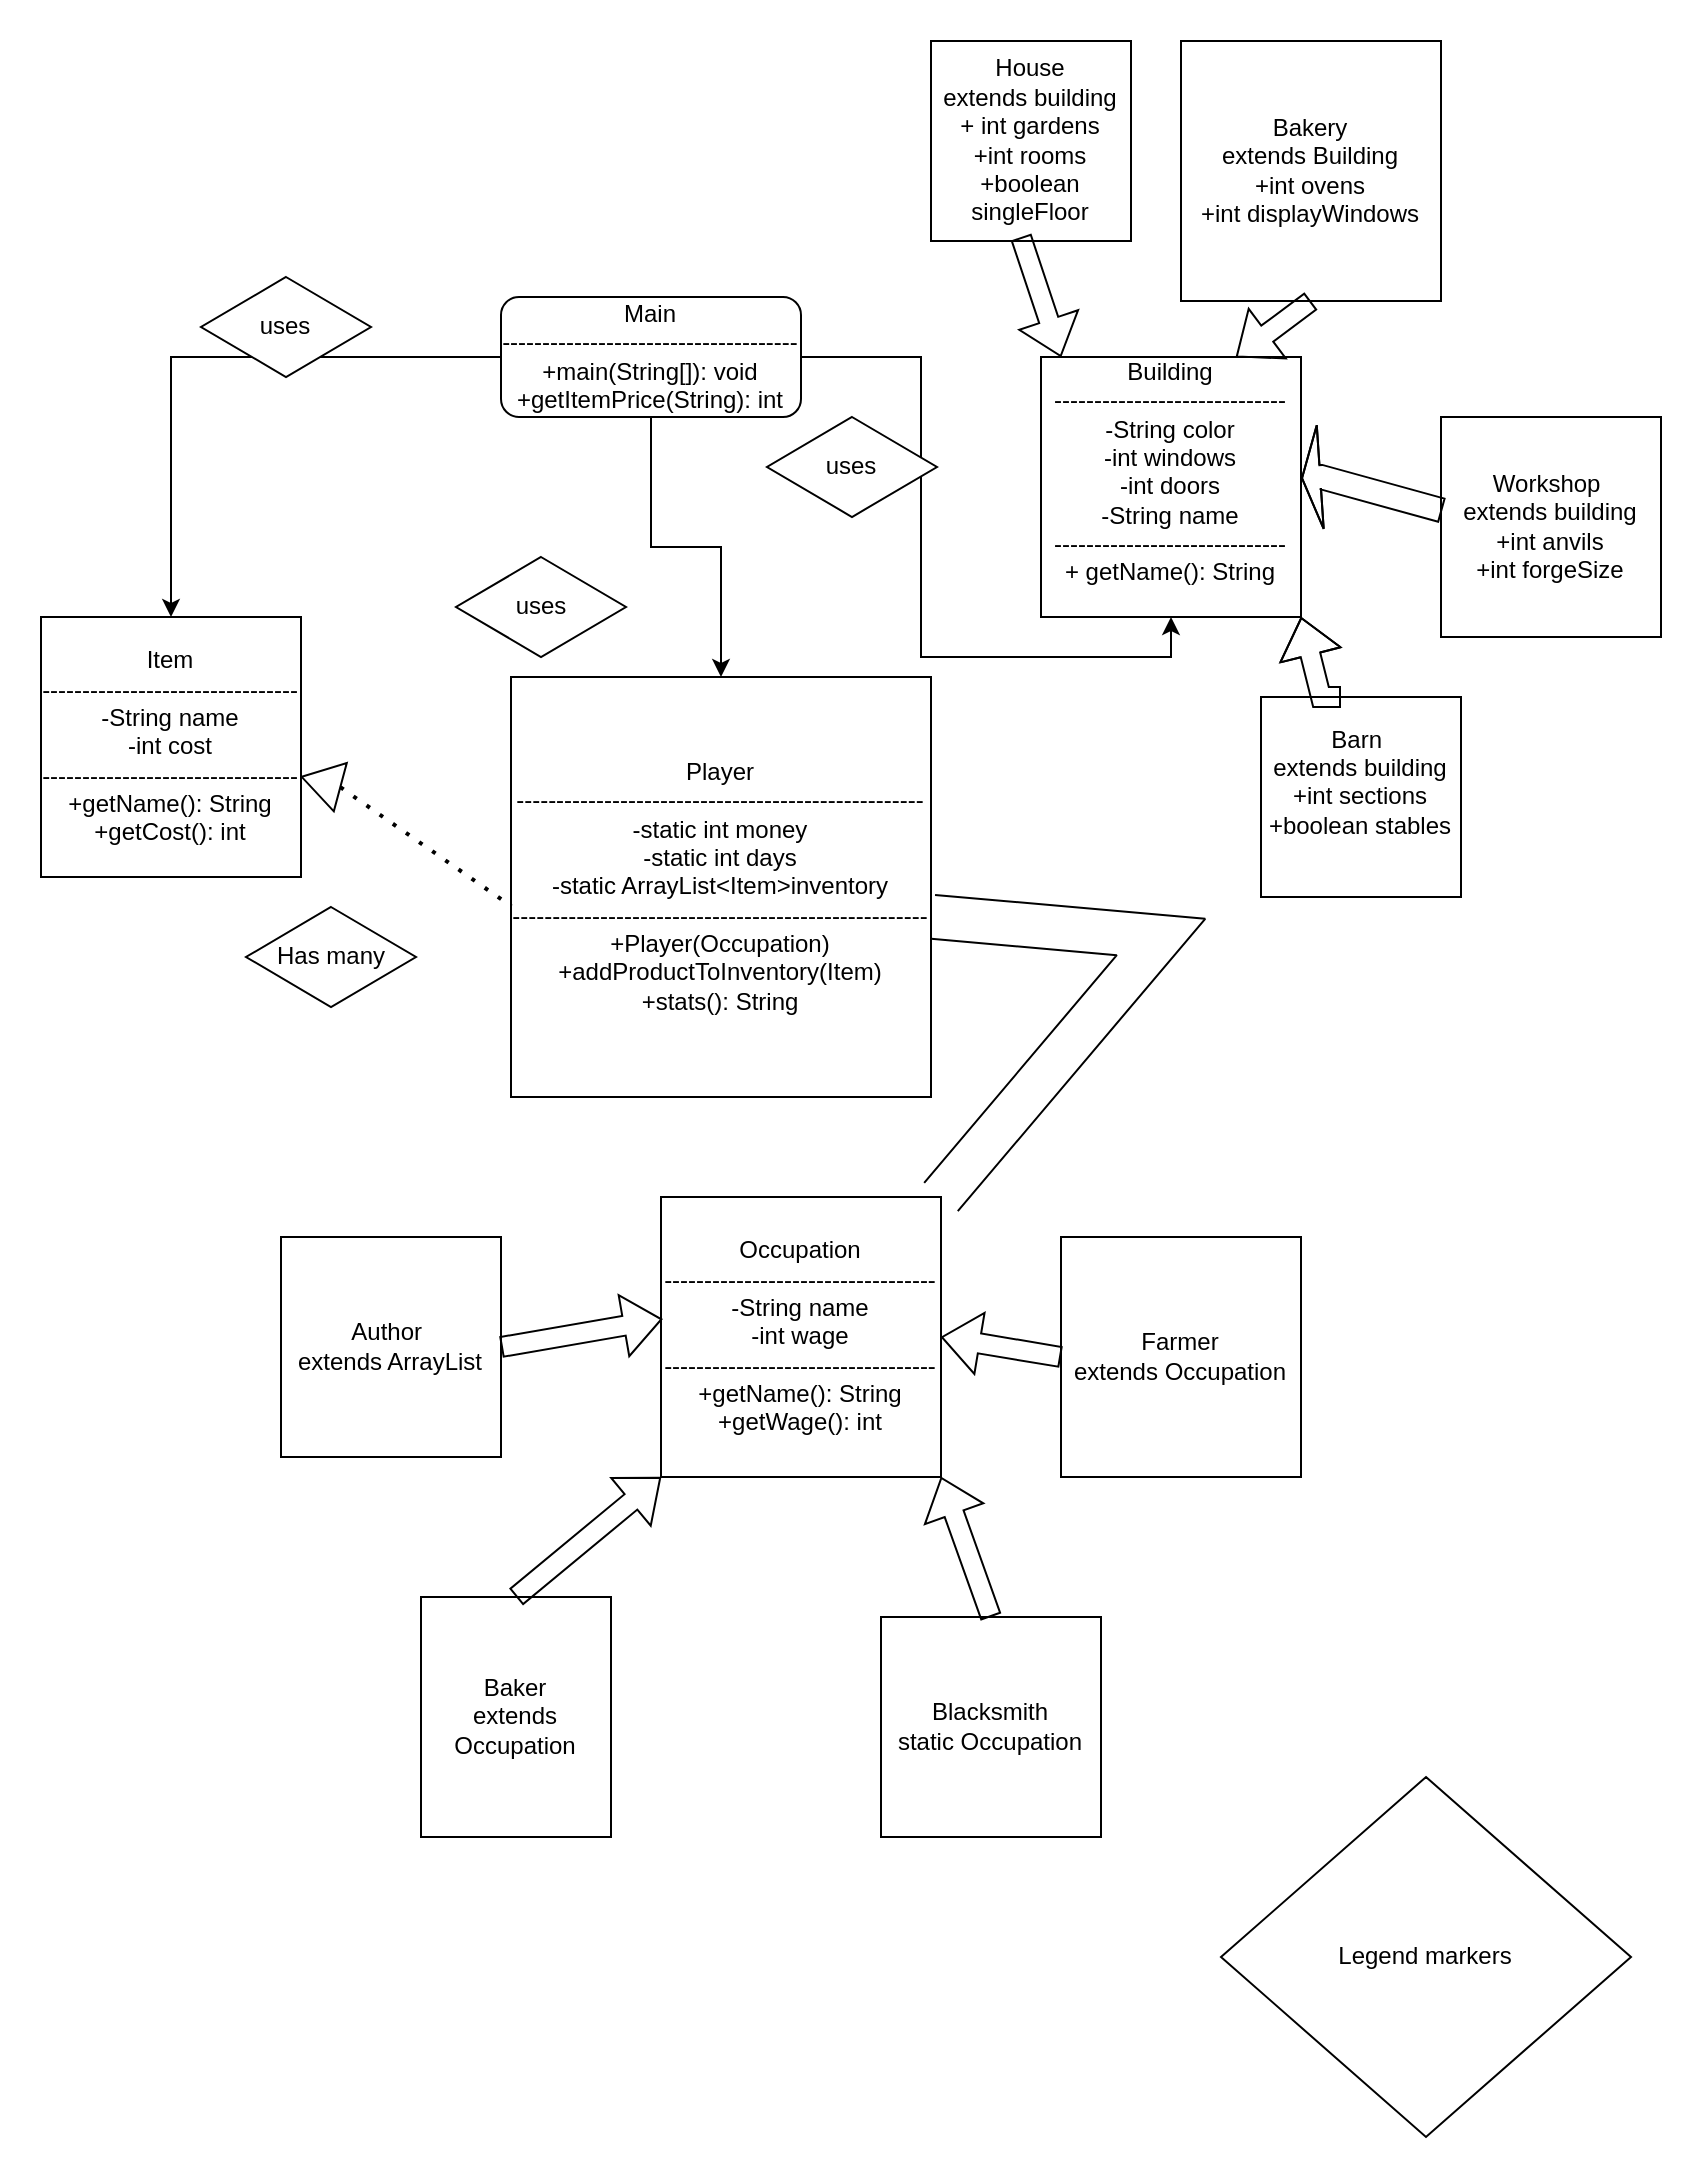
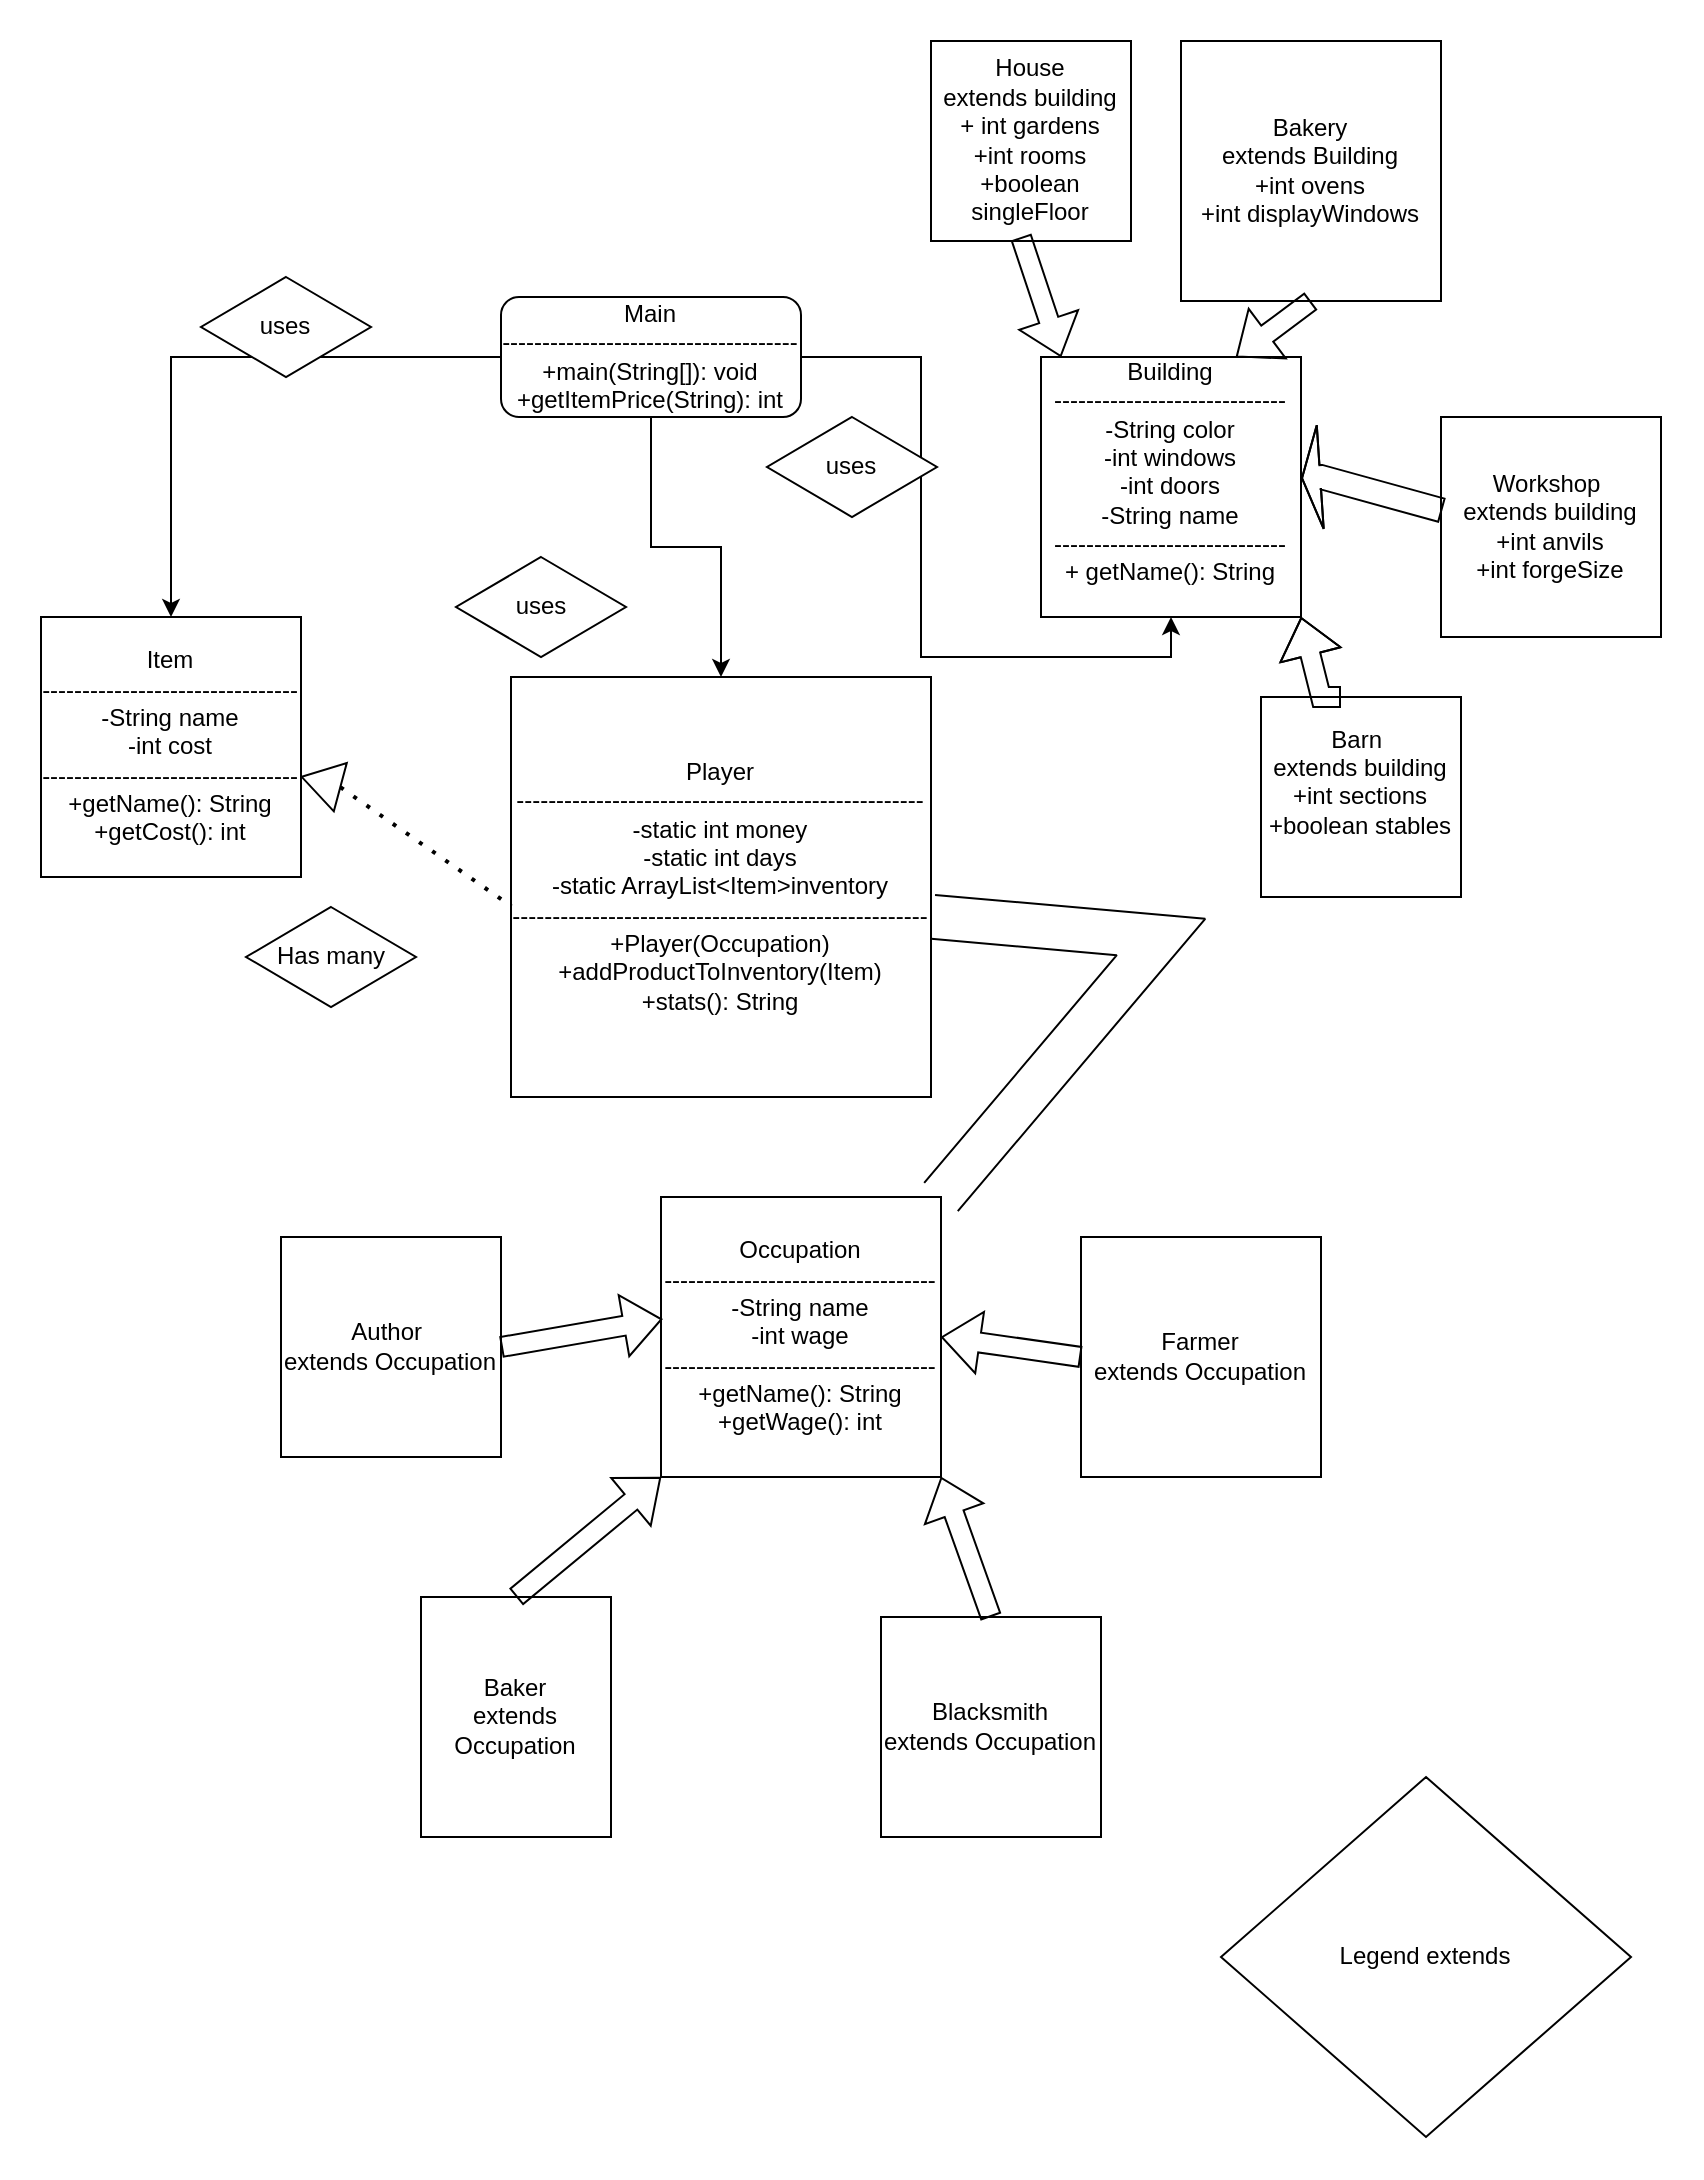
(391, 1347) -> (391, 1347)
(1181, 1357) -> (1201, 1357)
(991, 1727) -> (991, 1727)
(1426, 1957) -> (1426, 1957)
